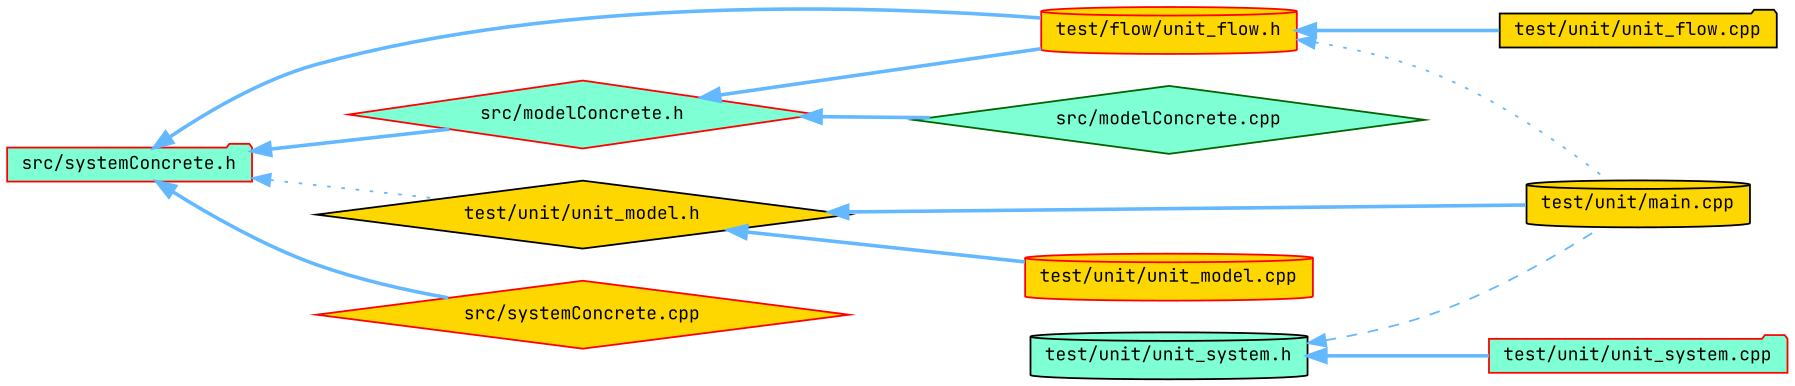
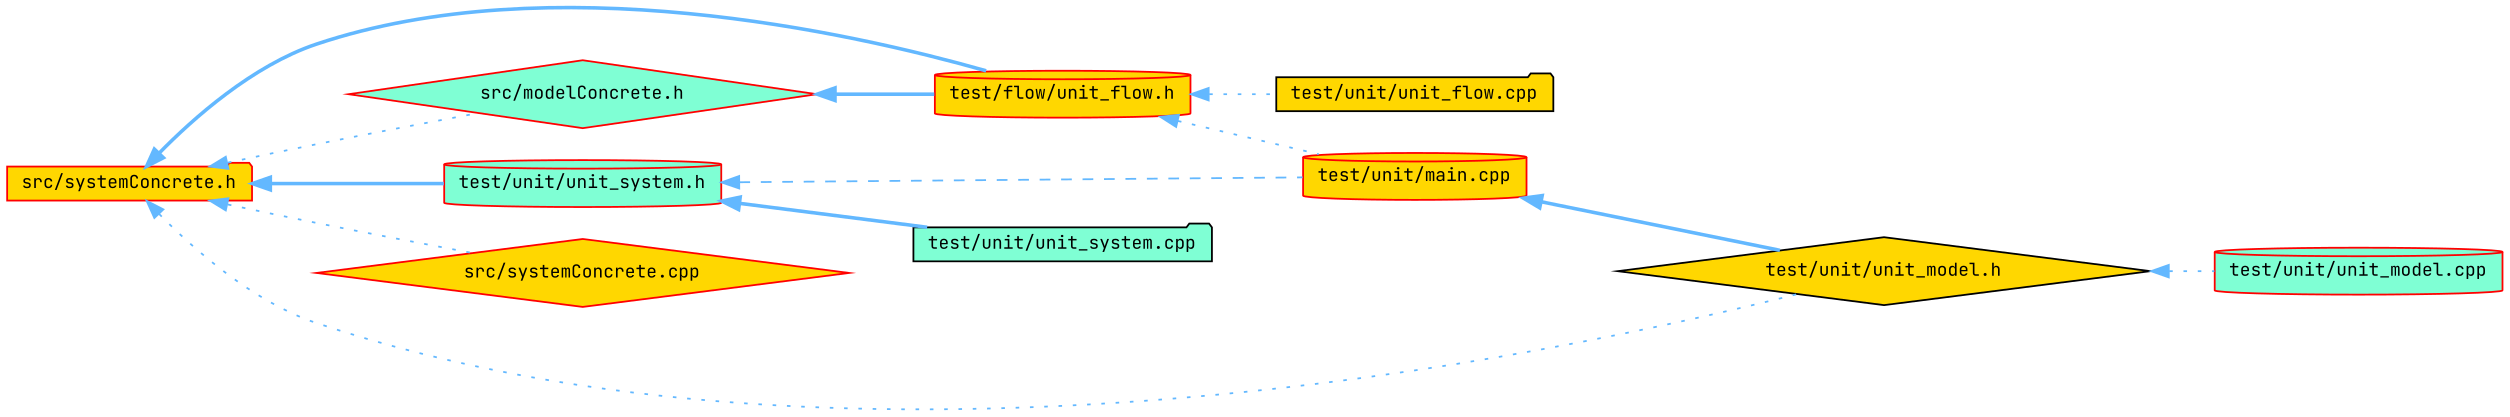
(1407, 30) -> (1243, 94)
(1169, 120) -> none
(360, 139) -> (353, 137)
(130, 165) -> (130, 184)
none -> (357, 184)
(1638, 204) -> (1415, 176)
(1187, 208) -> (1660, 226)
(886, 247) -> (2192, 271)
(304, 260) -> (350, 230)
(1169, 277) -> (2359, 271)
(1169, 356) -> (583, 184)
(1638, 356) -> (1063, 244)
